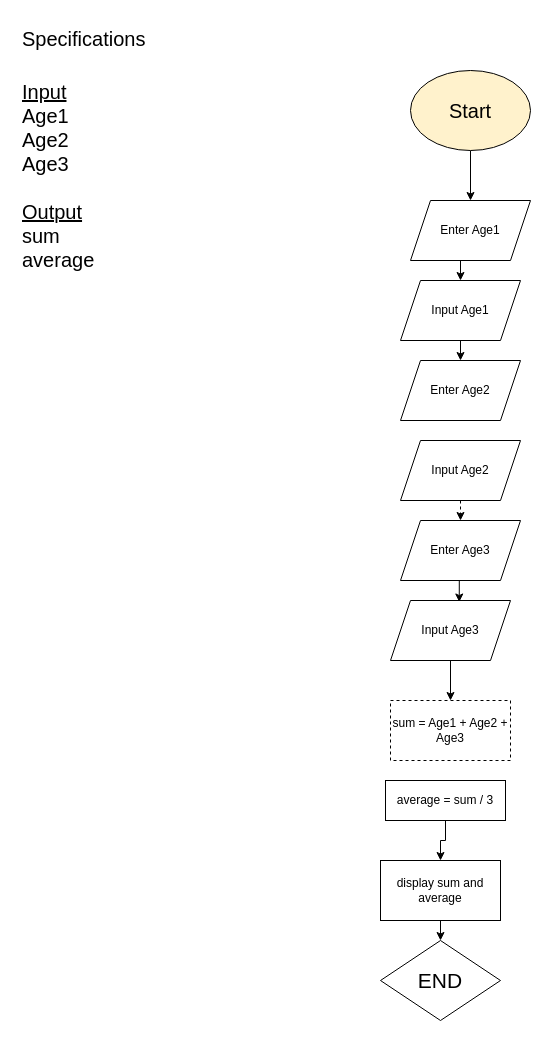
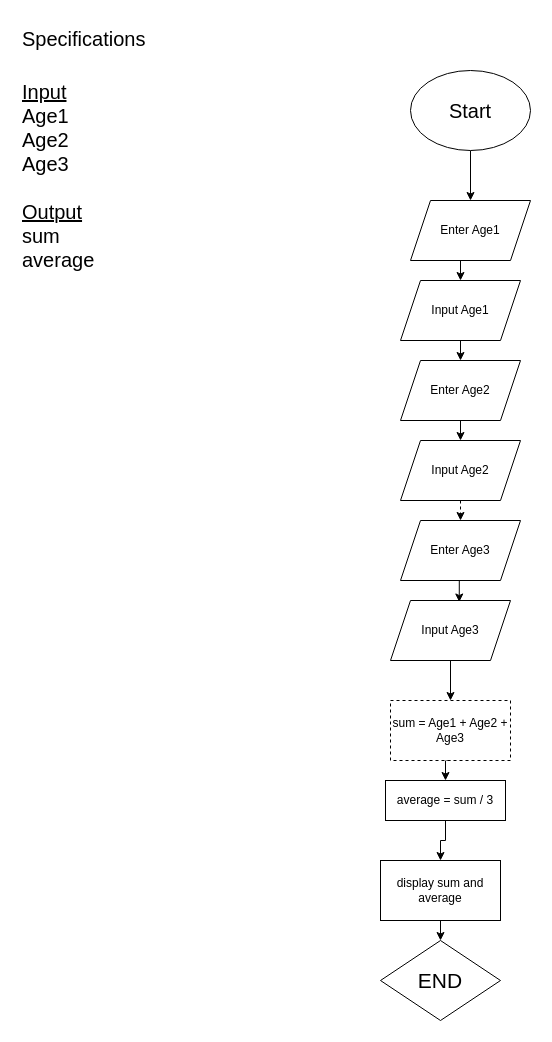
(471, 111) -> (471, 111)
none -> (461, 427)
none -> (446, 767)
